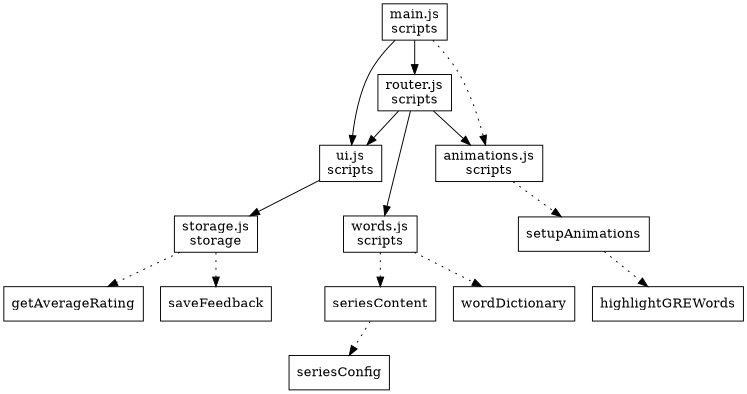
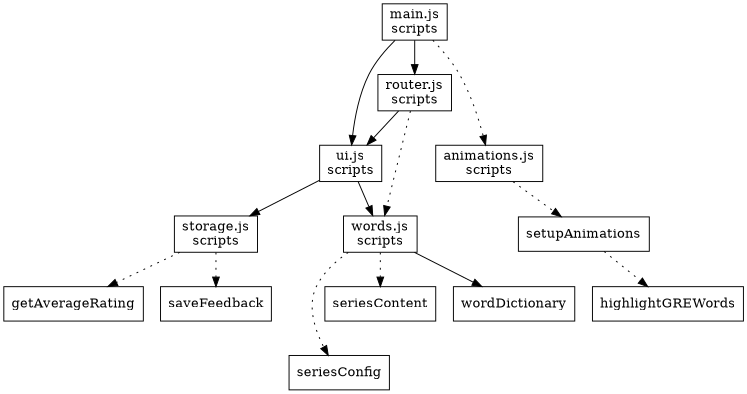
(448, 125) -> none
(399, 158) -> (399, 158)
none -> (364, 194)
(216, 234) -> (216, 234)
(444, 267) -> (444, 267)
(362, 334) -> (314, 294)
